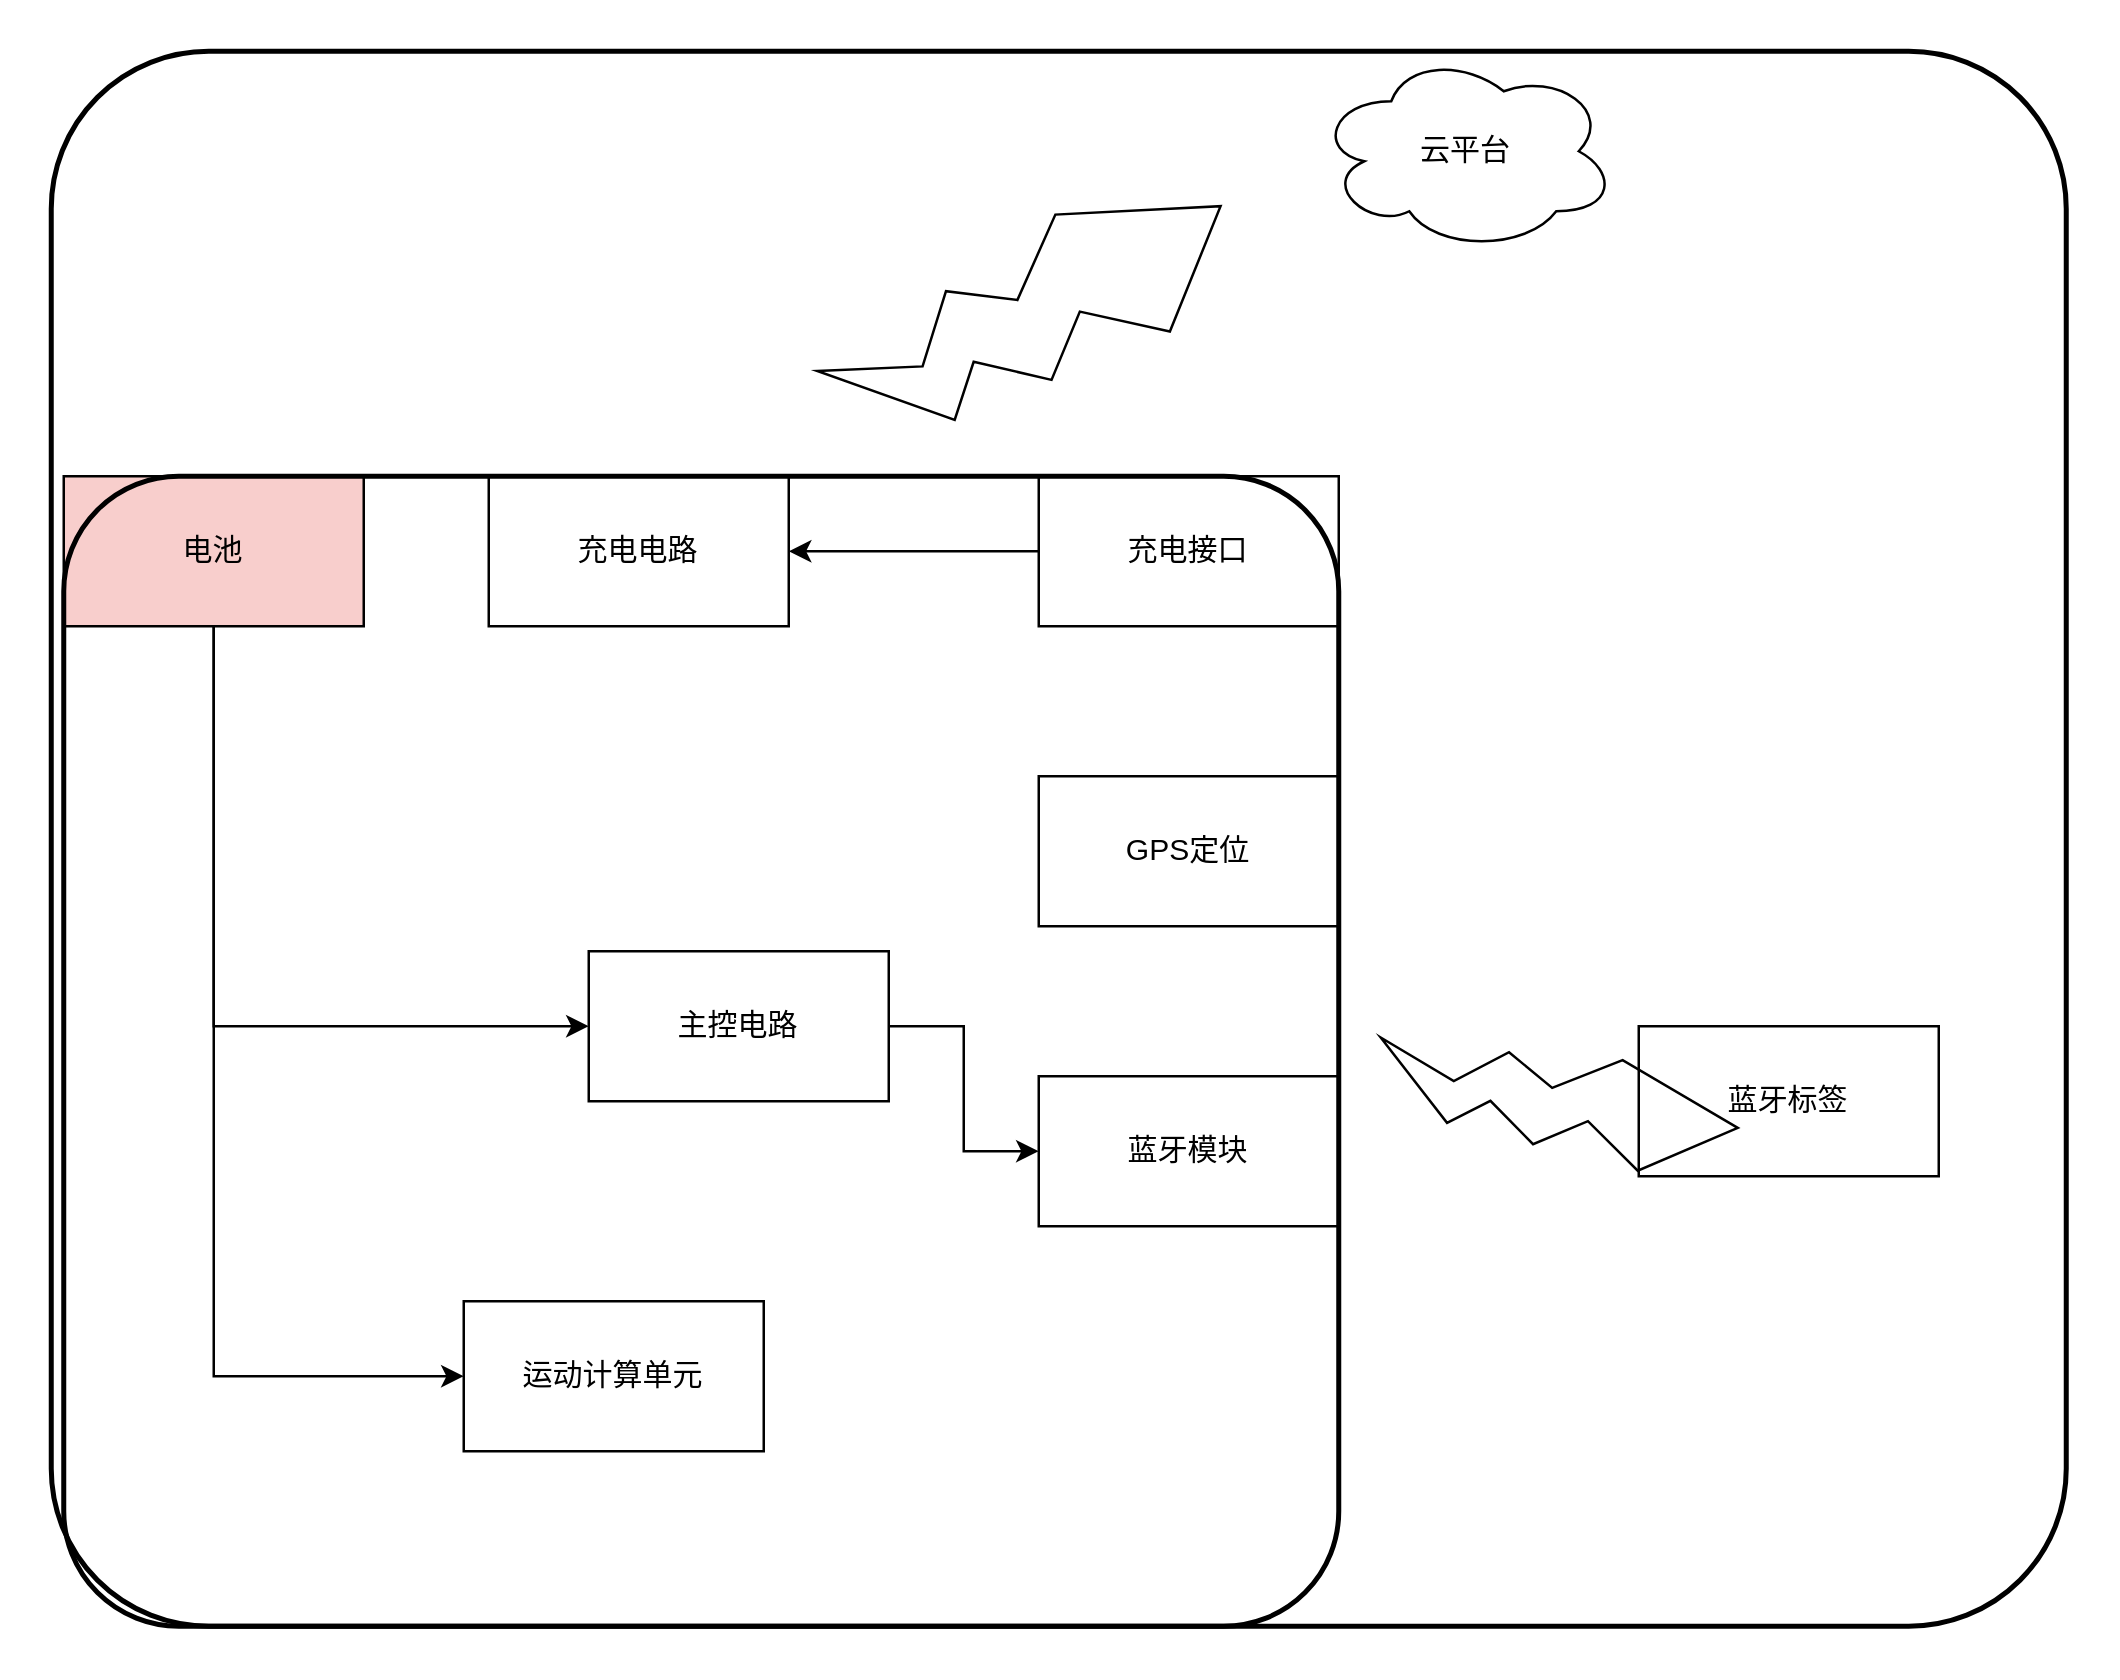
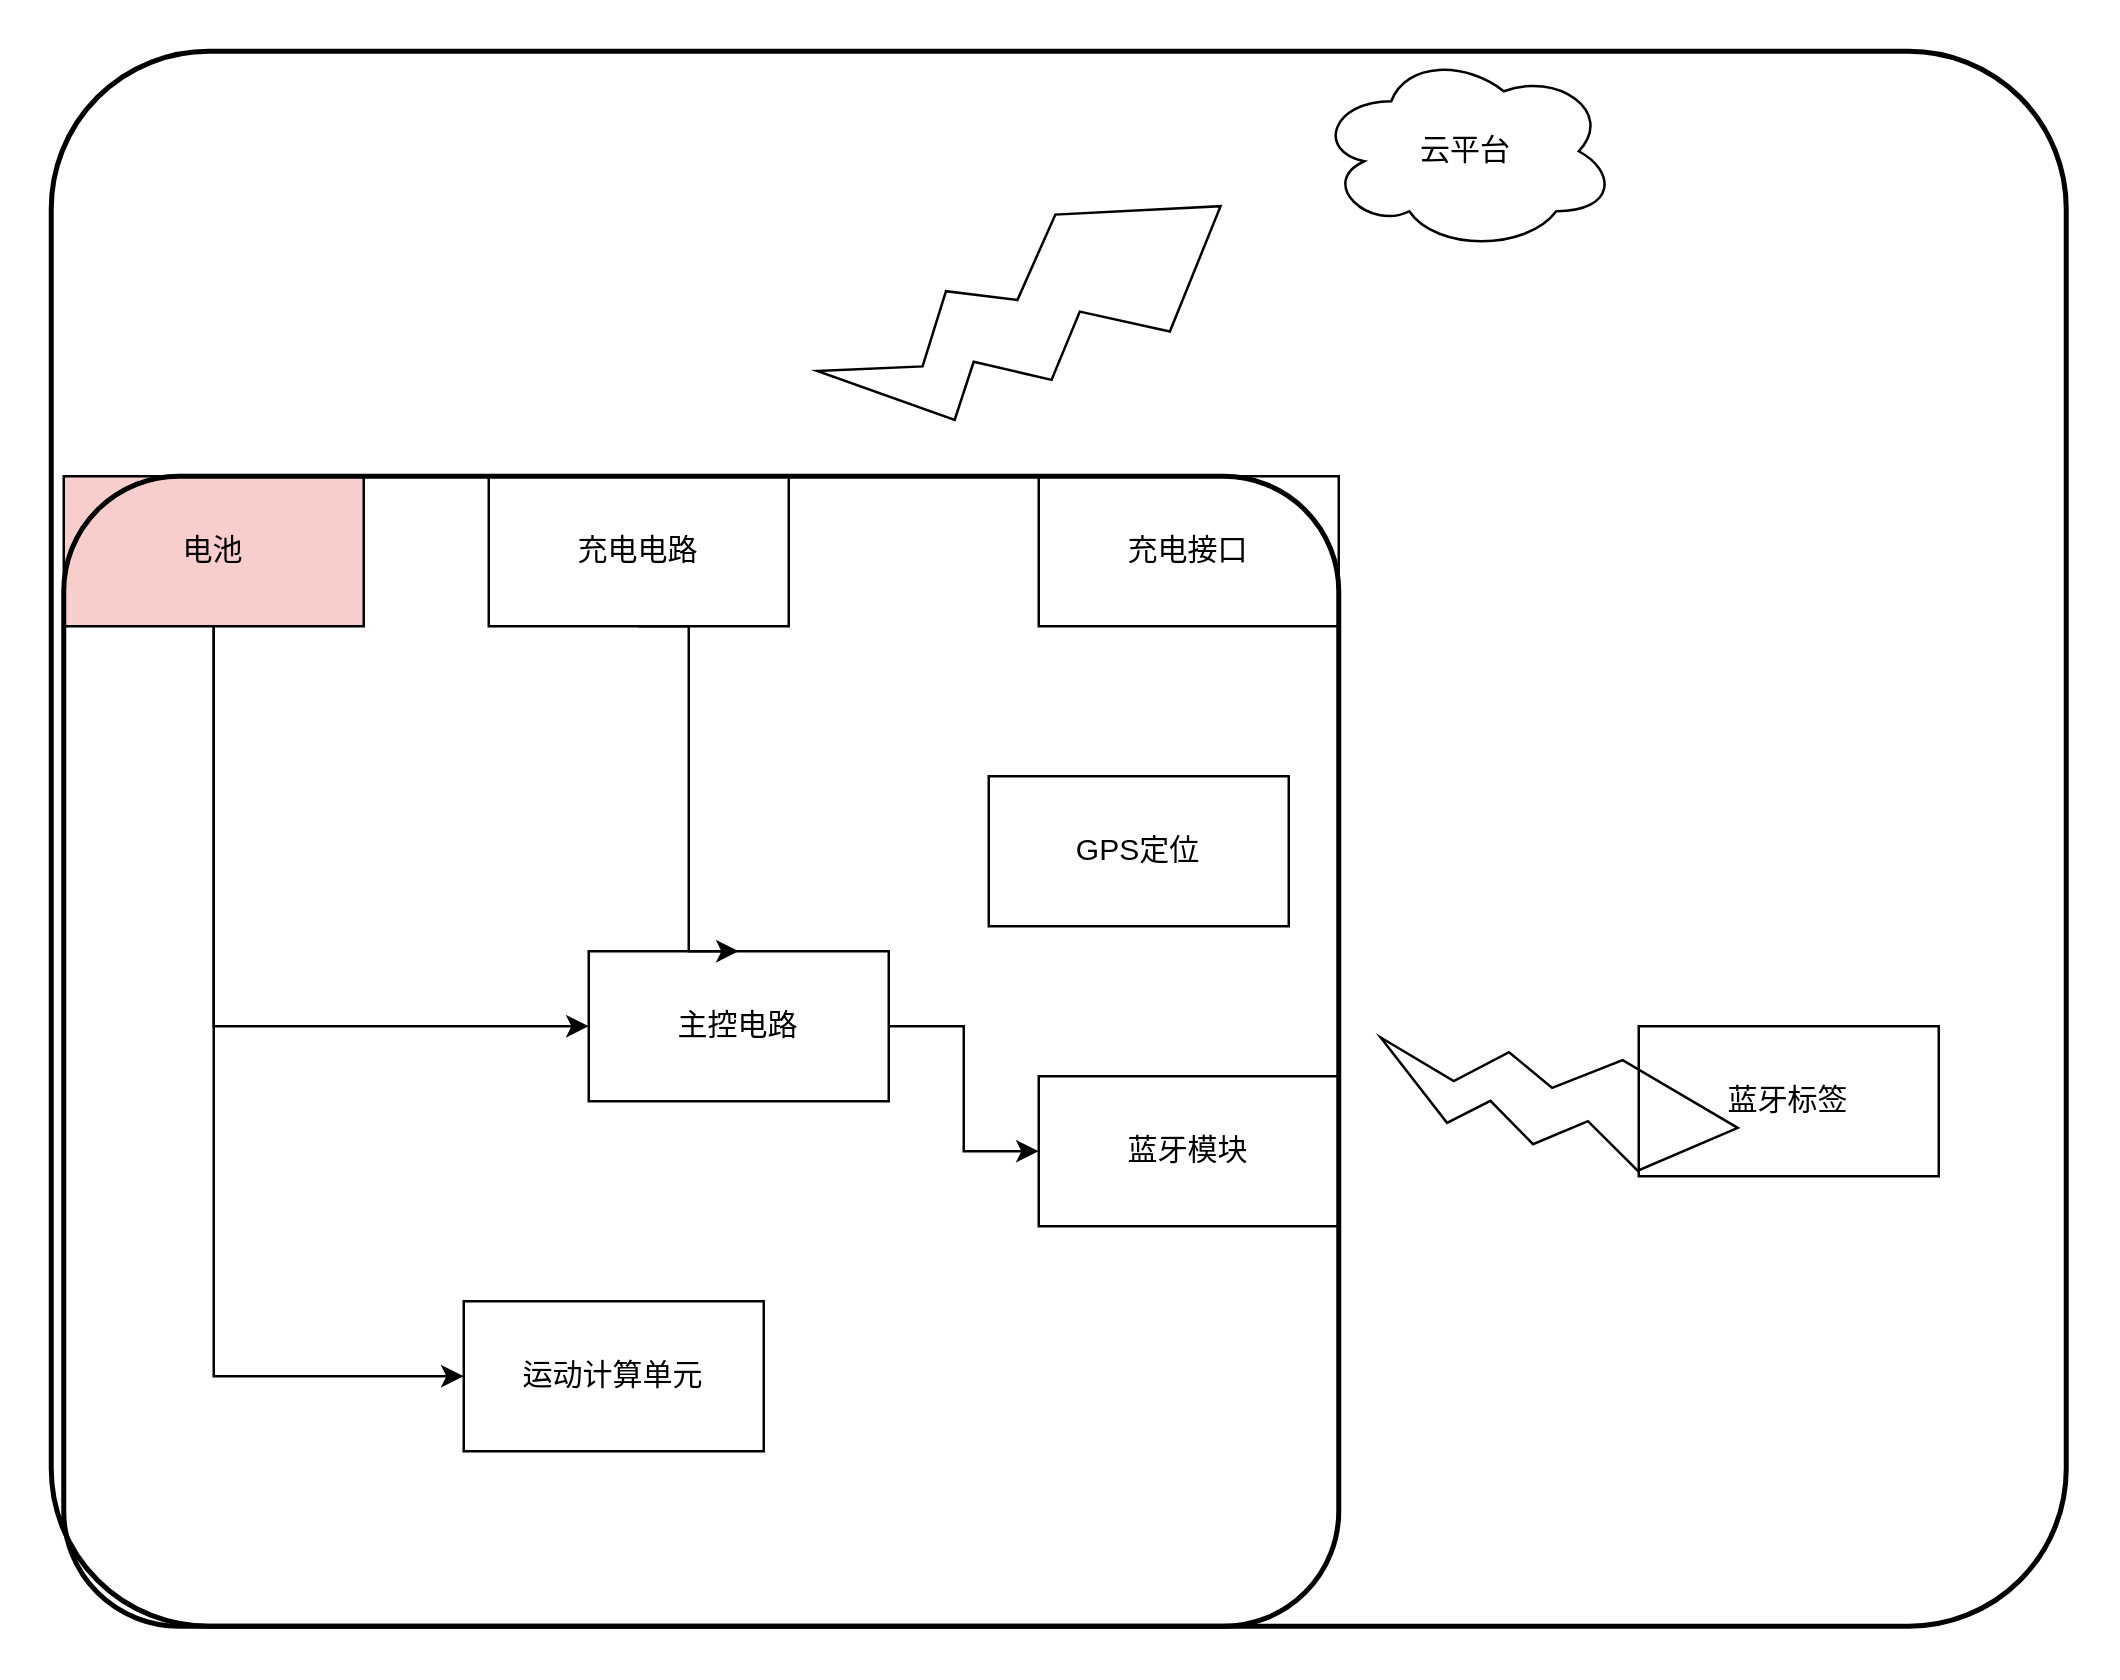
(922, 551) -> none
none -> (689, 787)
(1189, 851) -> (1139, 851)
